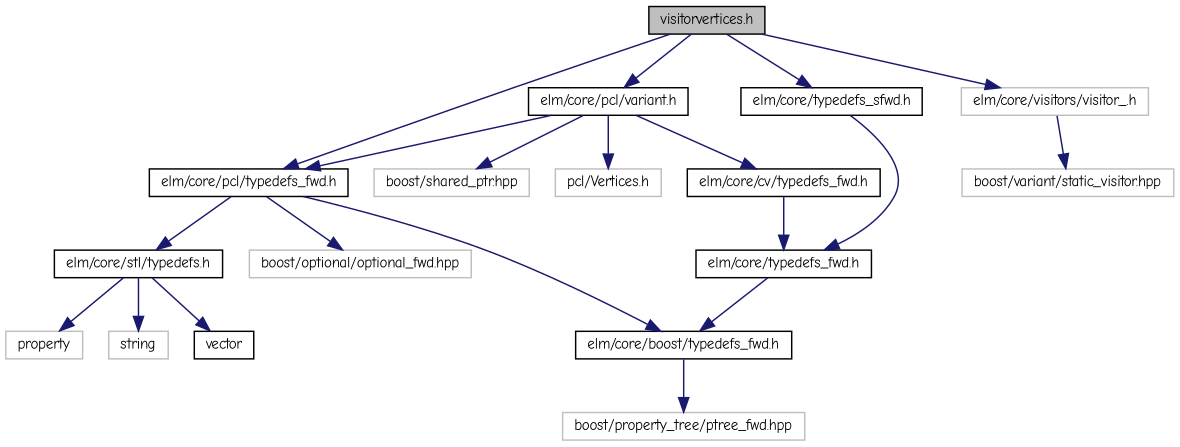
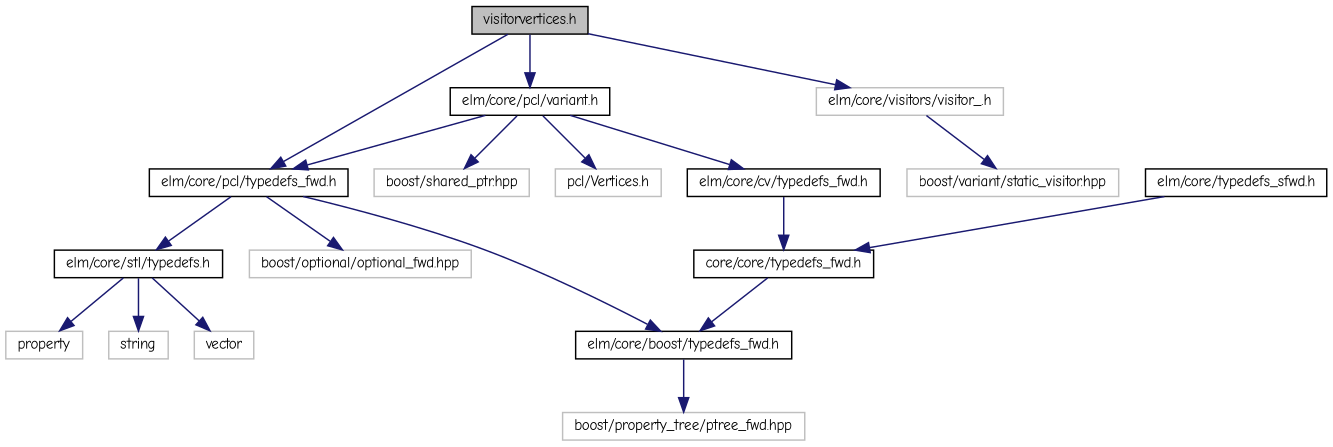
(763, 57) -> none
(784, 264) -> (784, 264)
(224, 345) -> (224, 345)
